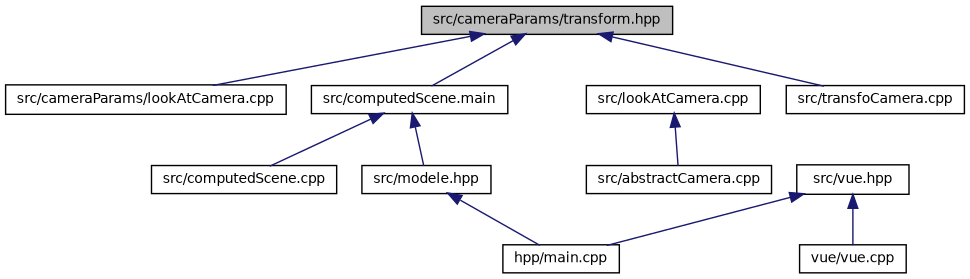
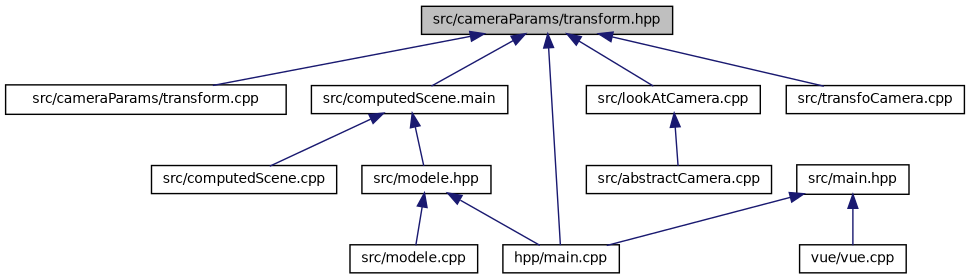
none -> (616, 64)
(146, 100) -> (146, 100)
none -> (555, 147)
(853, 180) -> (853, 180)
none -> (414, 259)
